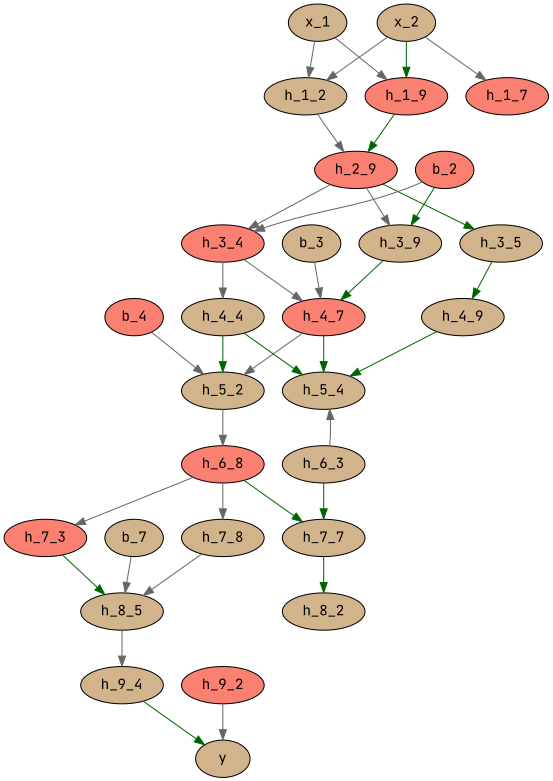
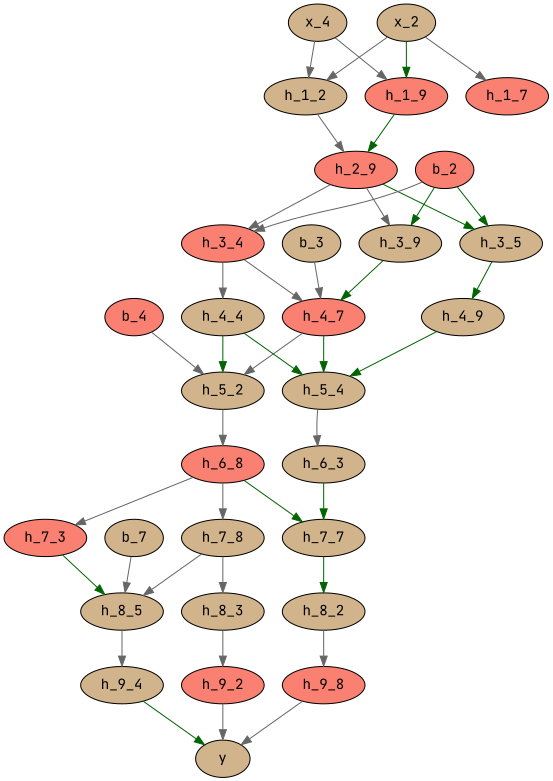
(318, 23) -> (318, 23)
none -> (469, 202)
(330, 433) -> (317, 423)
none -> (223, 612)
none -> (324, 685)
